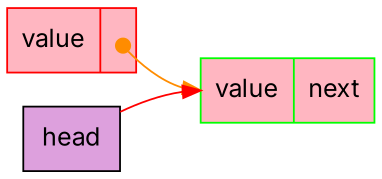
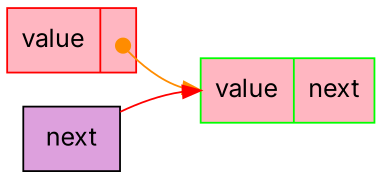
(72, 139) -> (72, 139)
